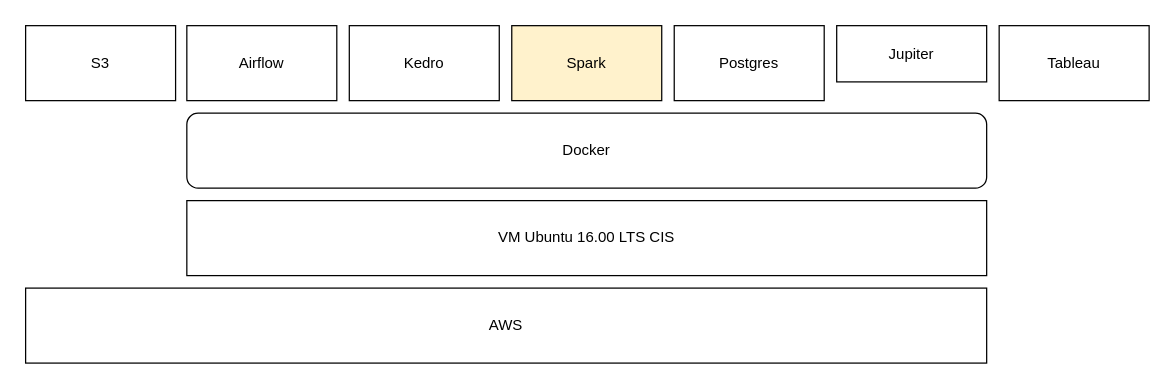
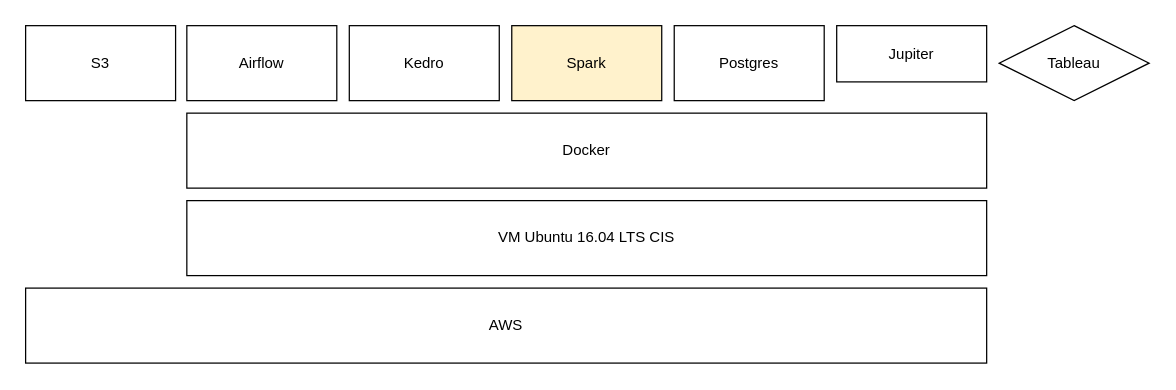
(1074, 63) -> (1074, 63)
(587, 151) -> (587, 151)
(587, 238) -> (587, 238)
